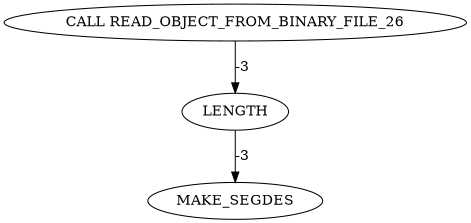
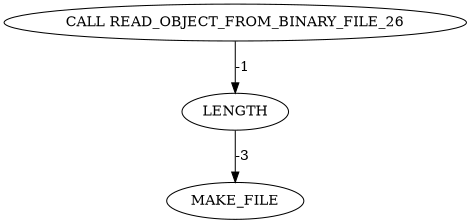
(242, 67) -> (242, 67)
(235, 201) -> (235, 201)
